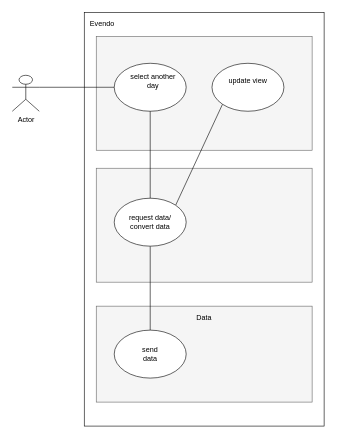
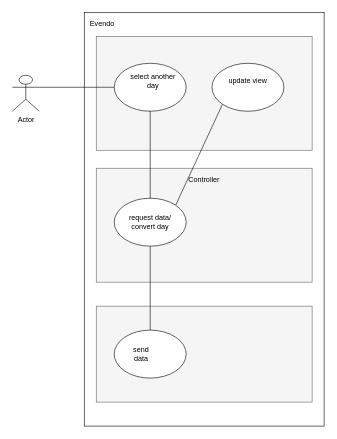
none -> (204, 180)
(150, 222) -> (150, 222)
(204, 318) -> none
(150, 354) -> (141, 354)
